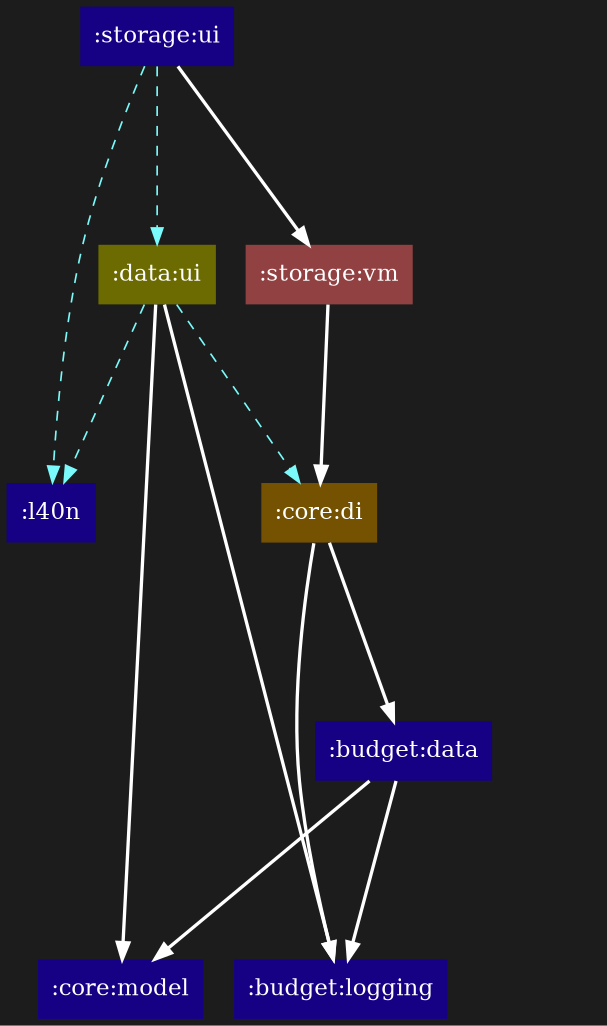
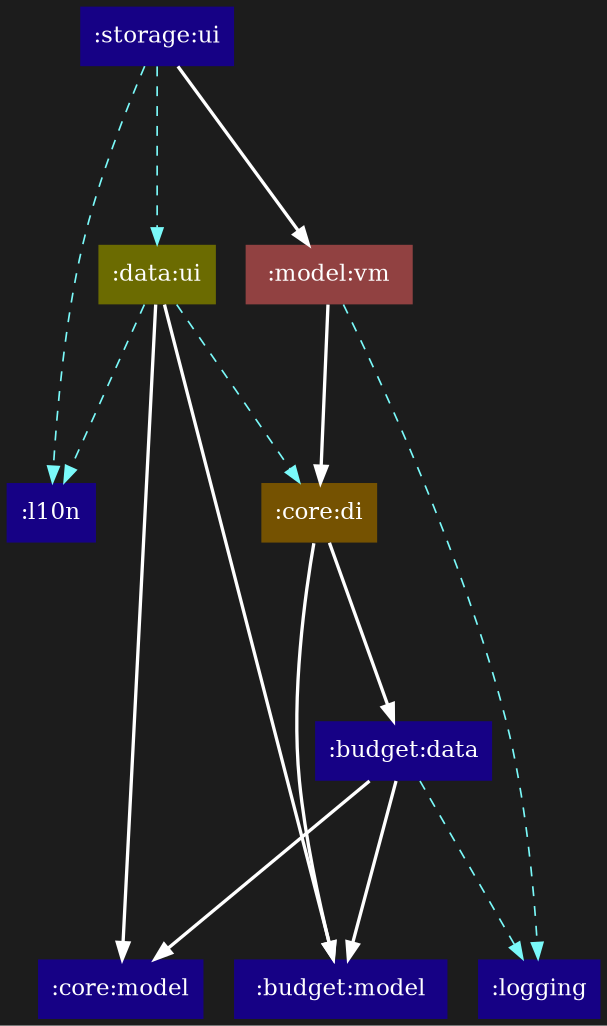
(329, 275) -> (329, 275)
(51, 513) -> (51, 513)
(341, 989) -> (341, 989)
none -> (539, 989)
